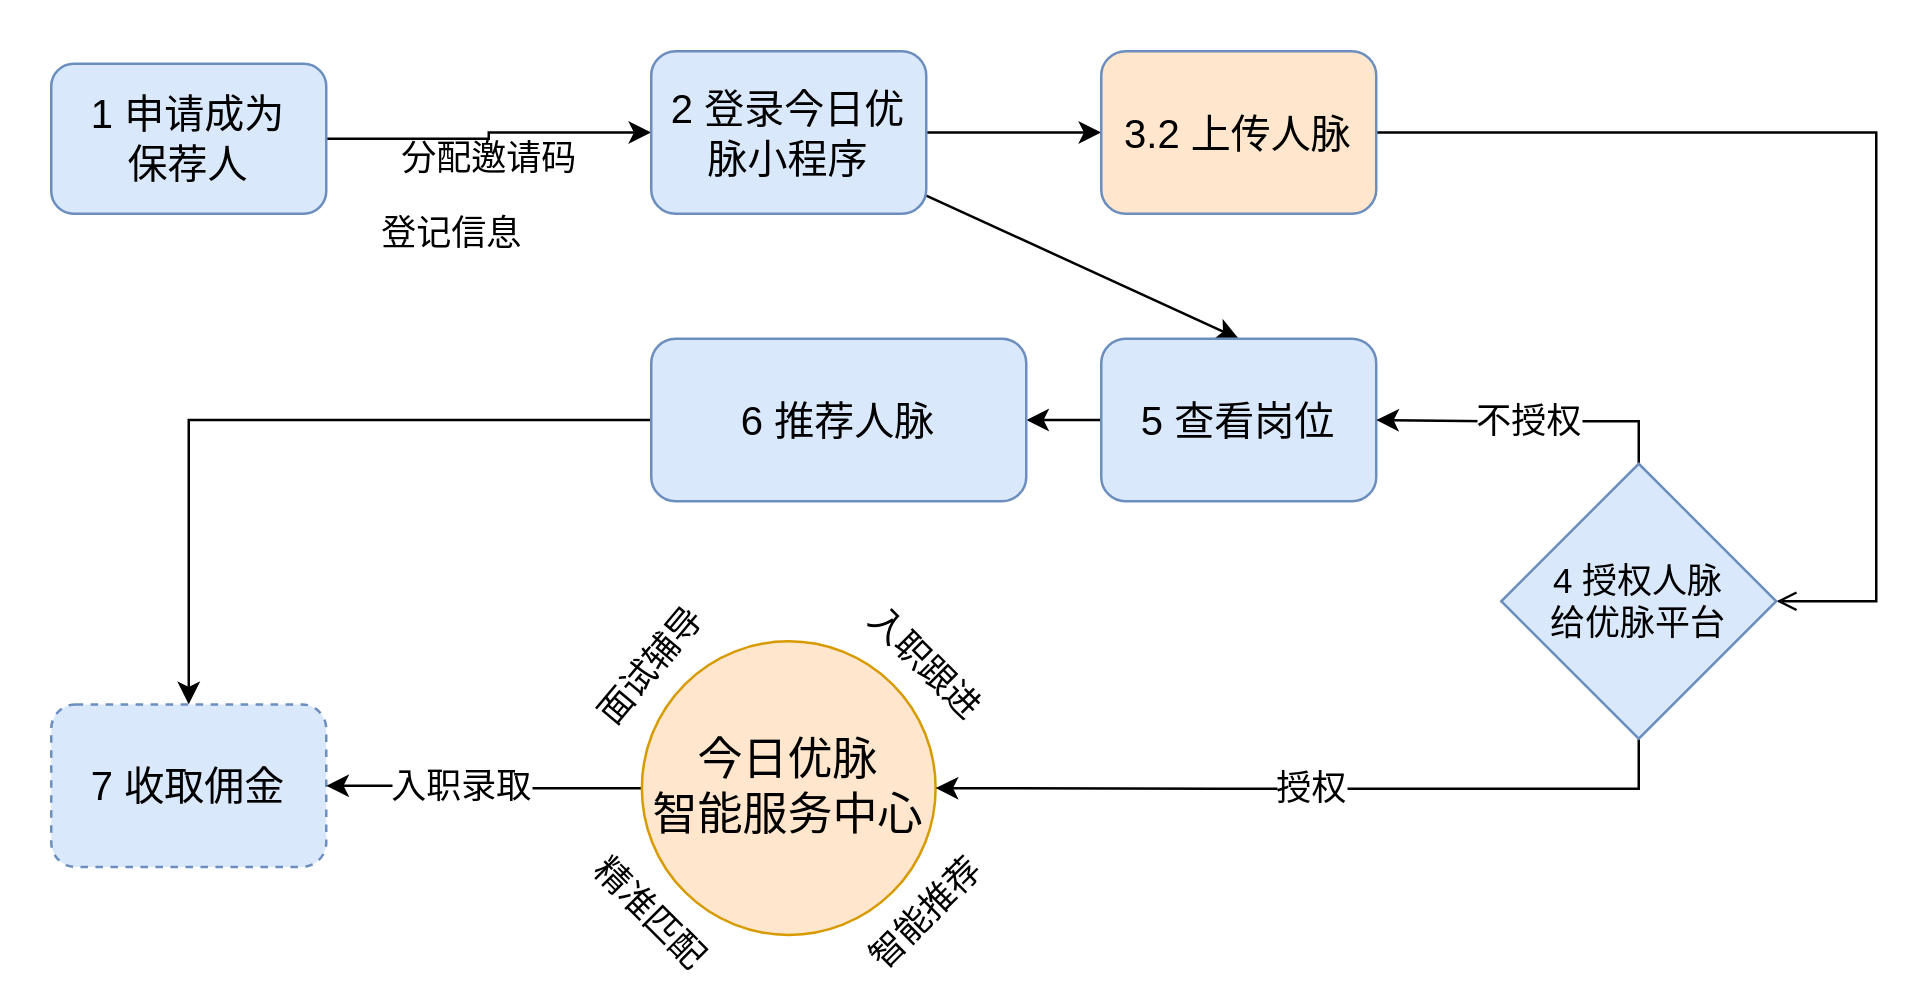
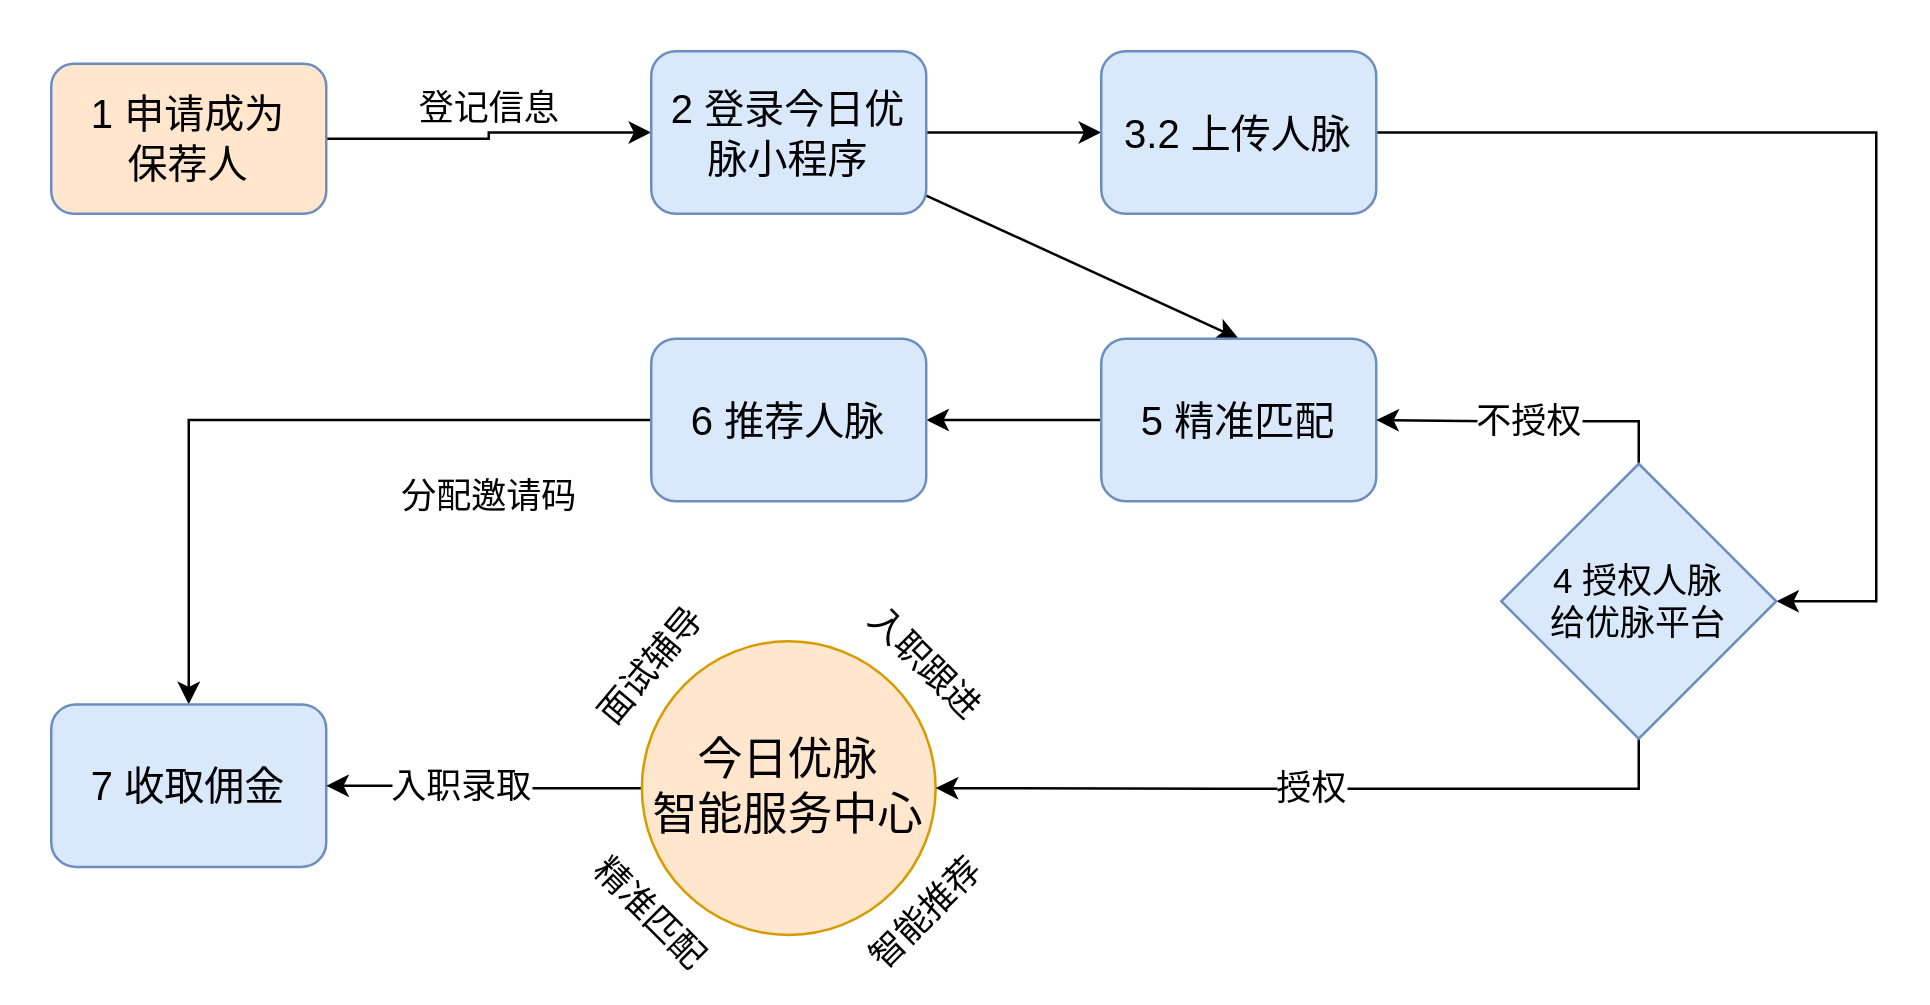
(1239, 133) -> (1239, 133)
(189, 139) -> (189, 139)
(489, 158) -> (489, 495)
(451, 233) -> (489, 108)
(839, 420) -> (789, 420)
(1239, 421) -> (1239, 421)
(1790, 601) -> (1794, 601)
(189, 786) -> (189, 786)
